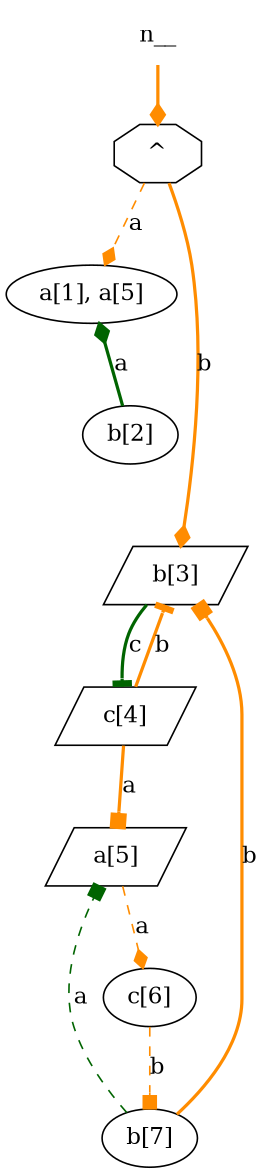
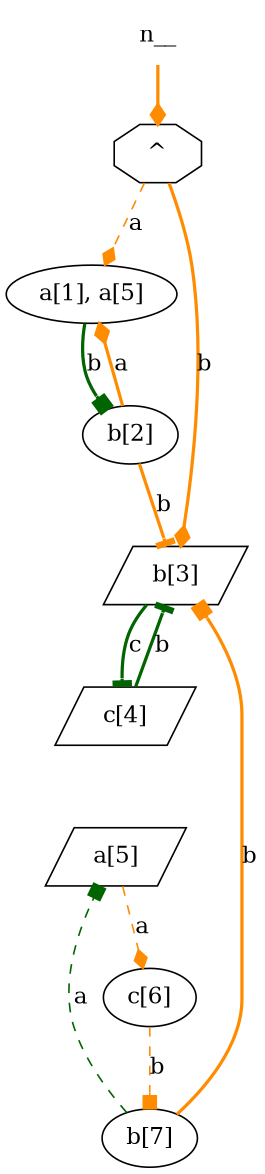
none -> (83, 361)
(114, 374) -> (114, 374)
none -> (152, 501)
(149, 650) -> (149, 650)
(121, 778) -> none
